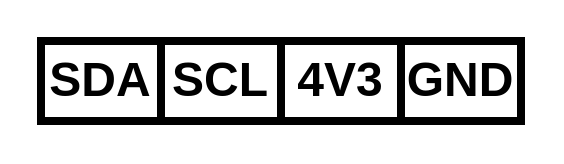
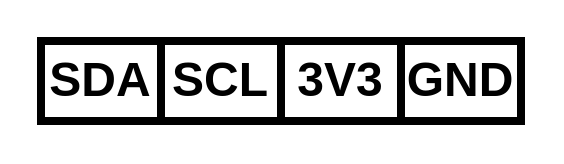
(341, 81) -> (341, 81)
